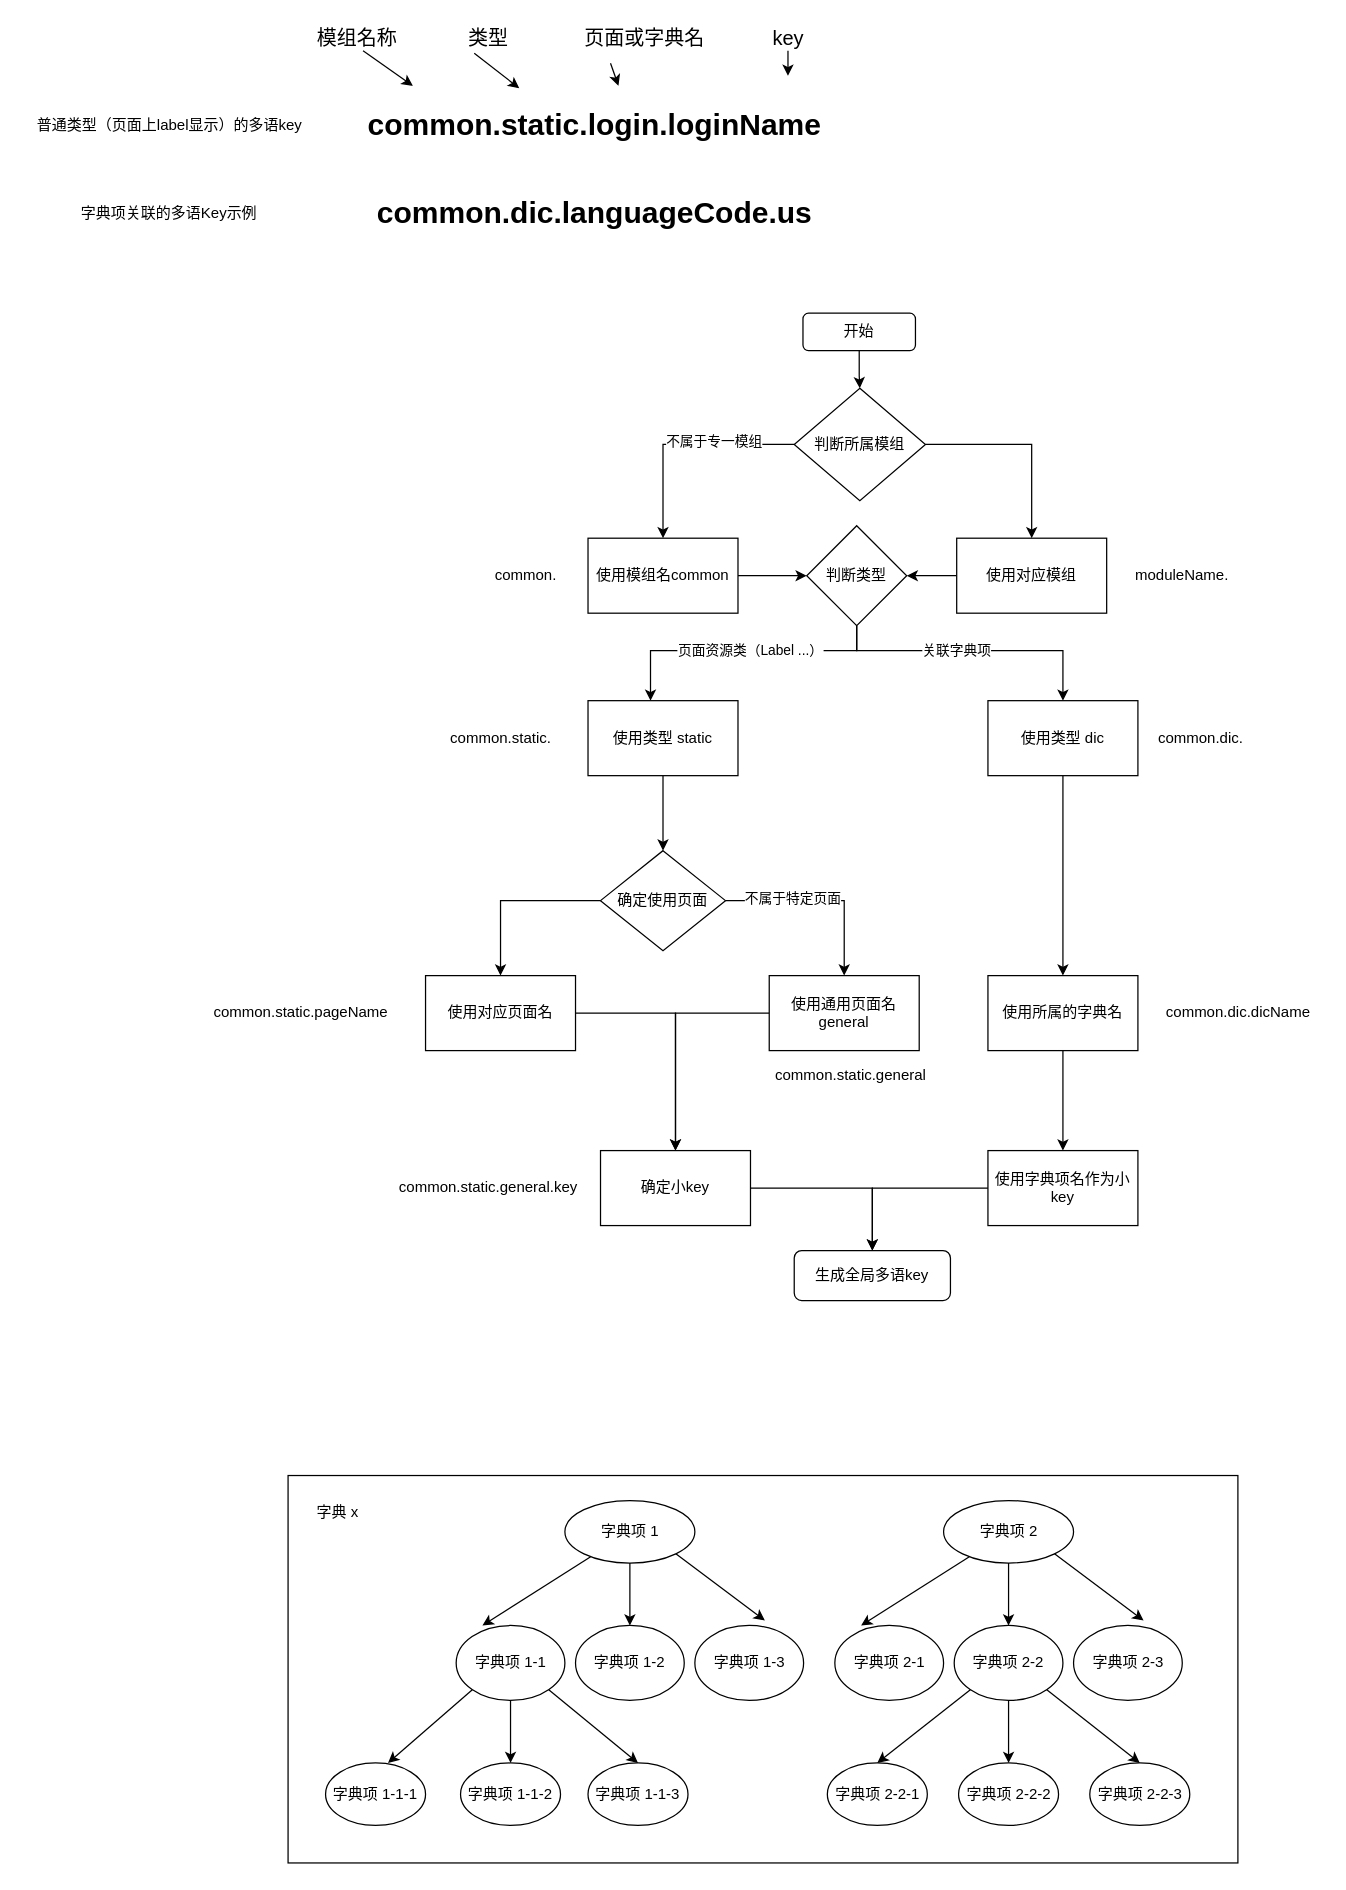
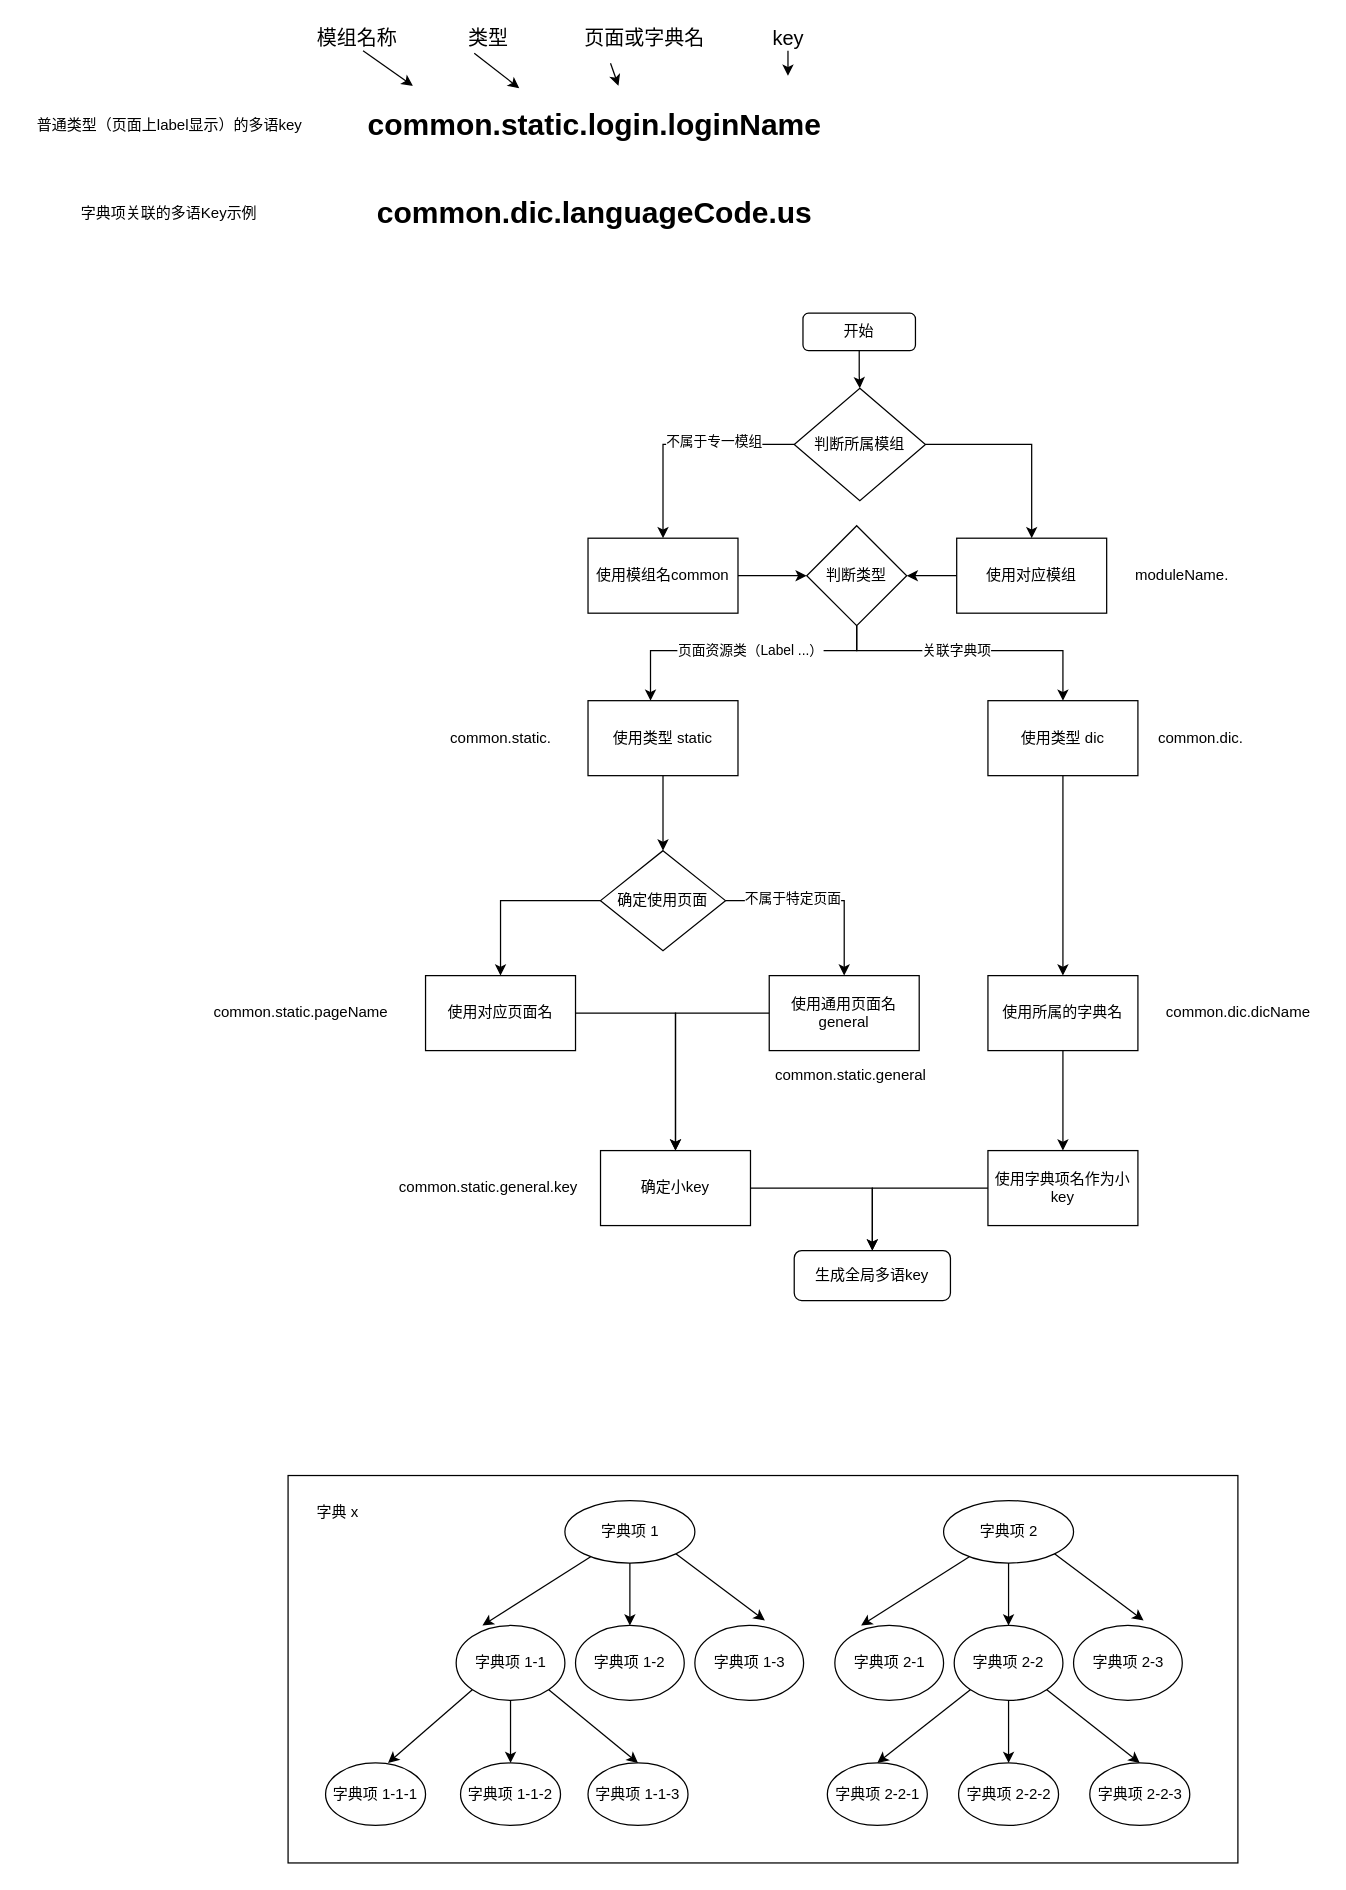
(526, 576) -> none
